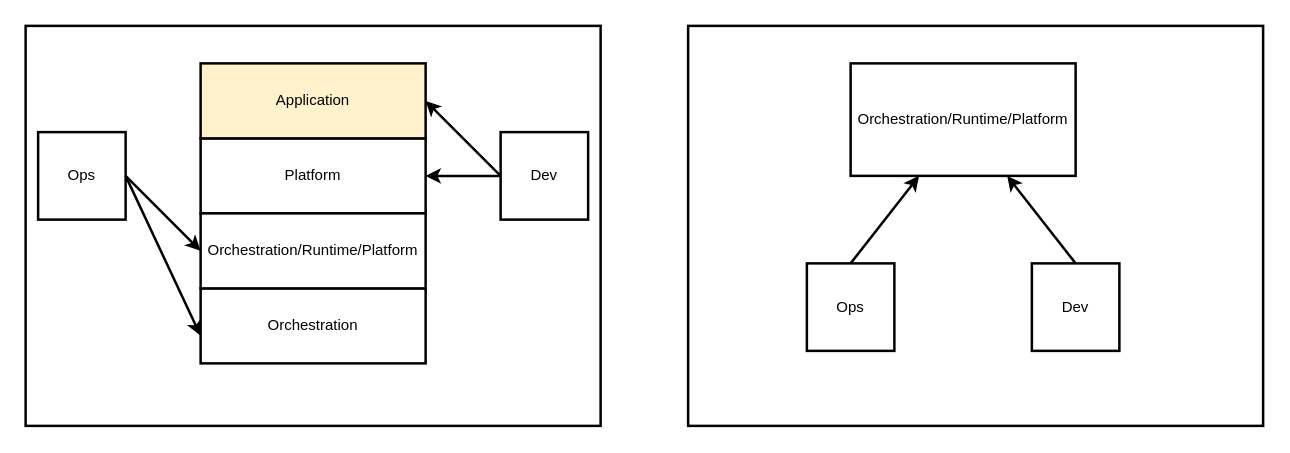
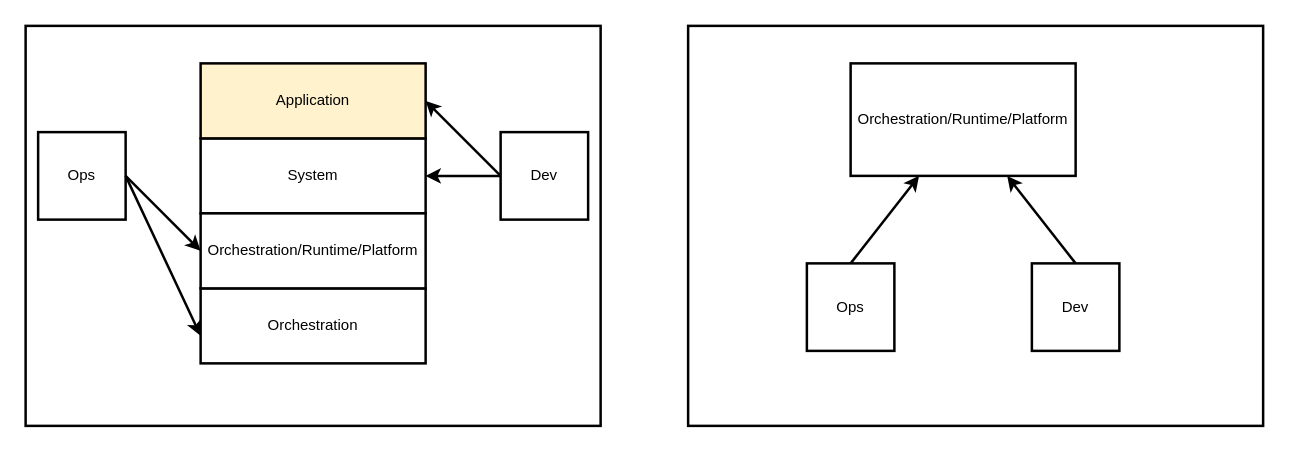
(313, 176) -> (313, 176)
